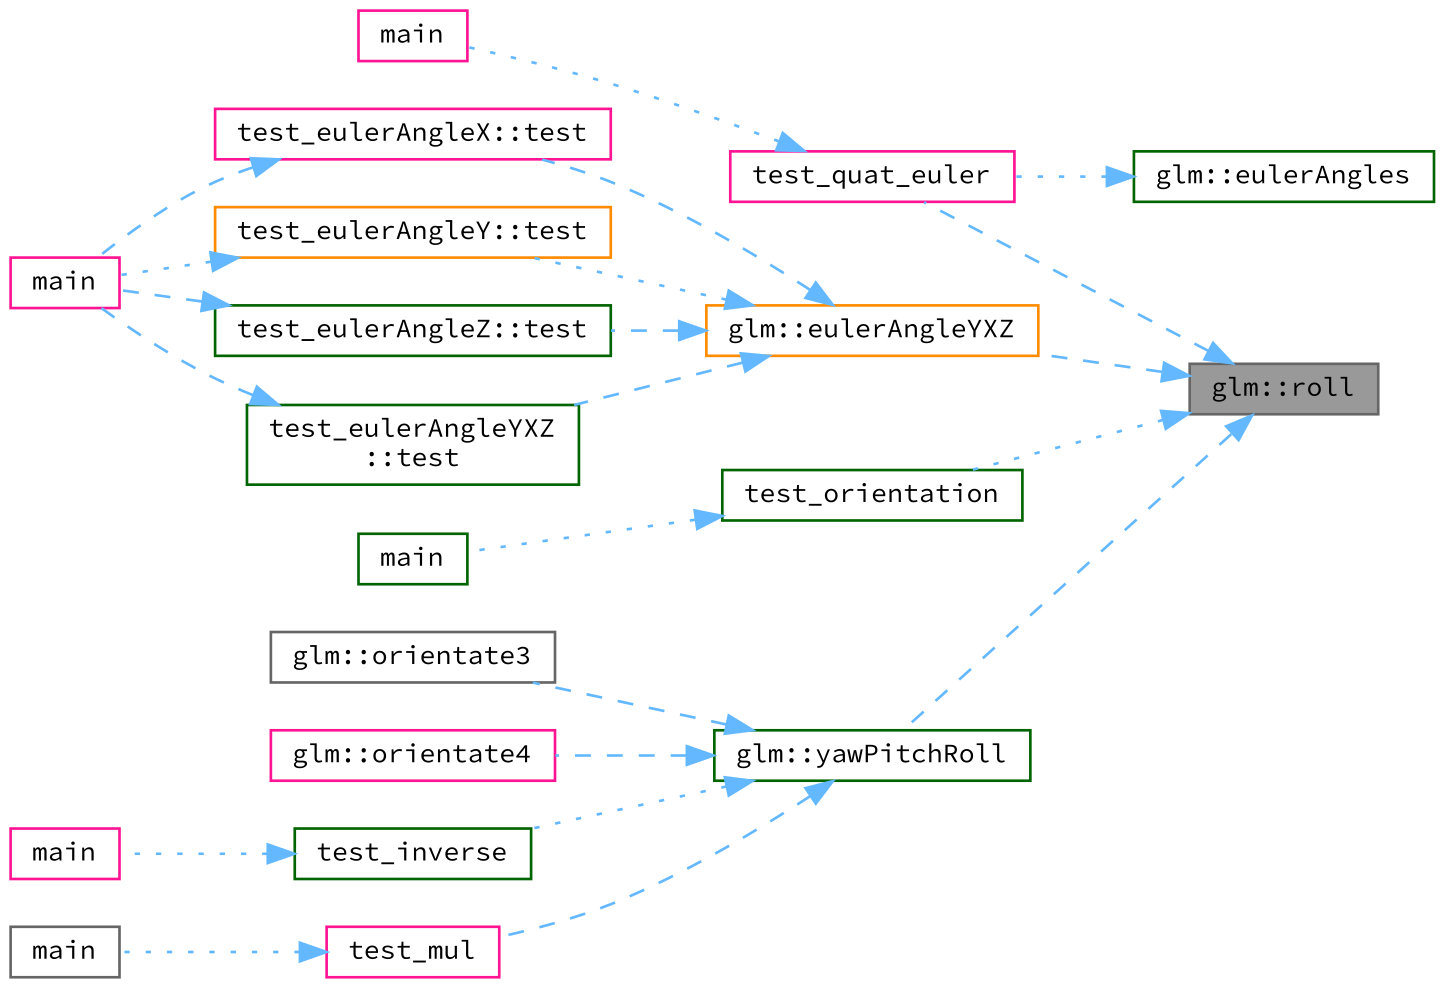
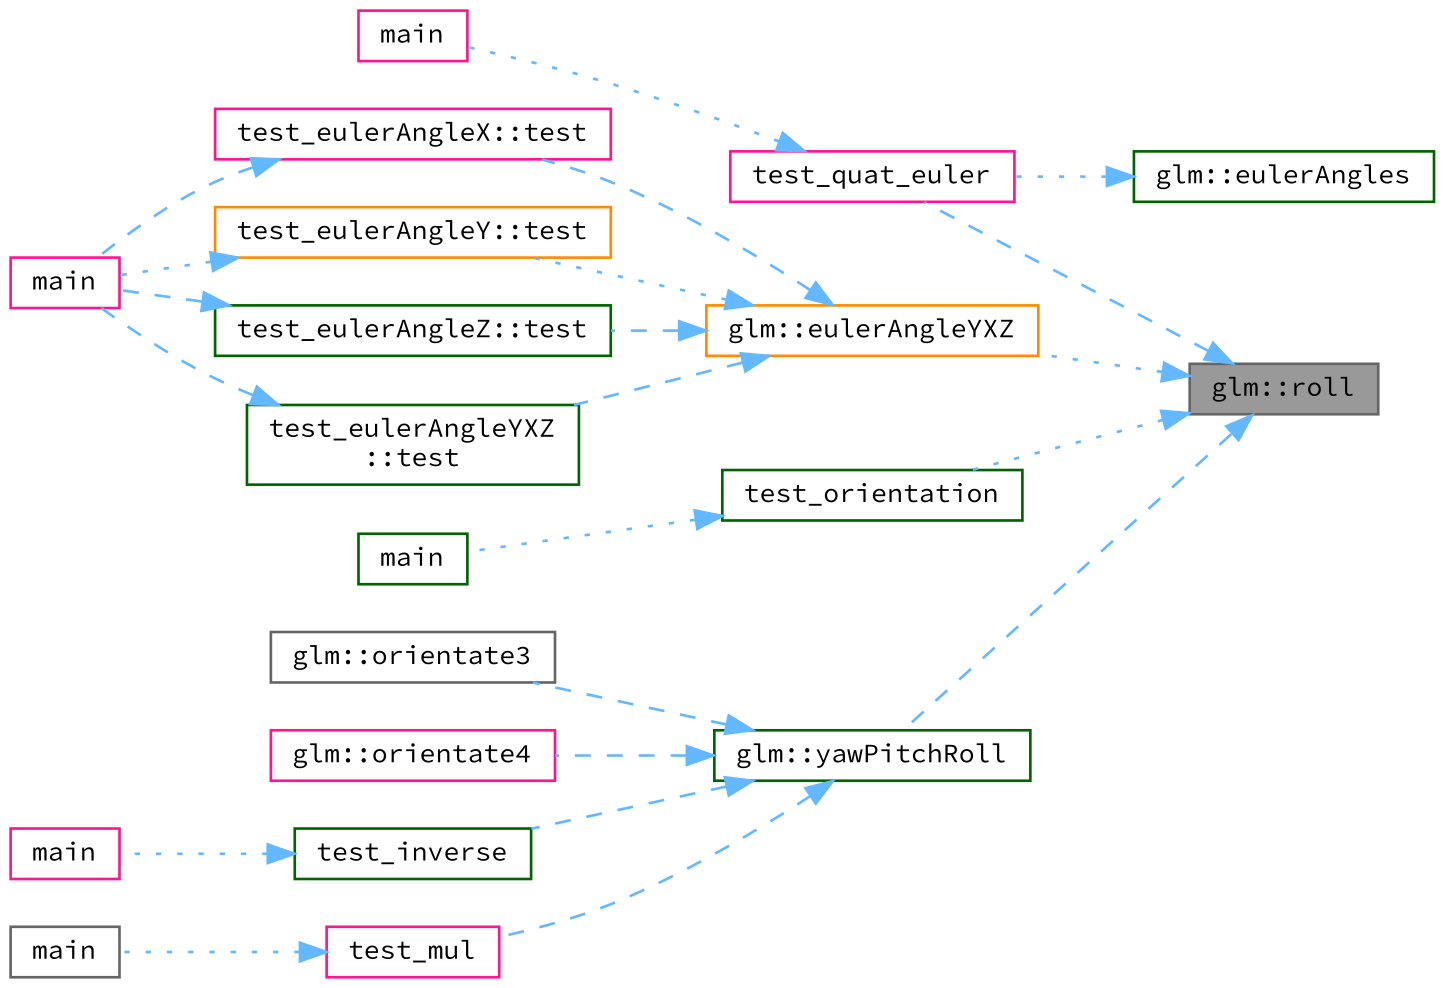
(1100, 363) -> (1100, 363)
(629, 808) -> (629, 808)
